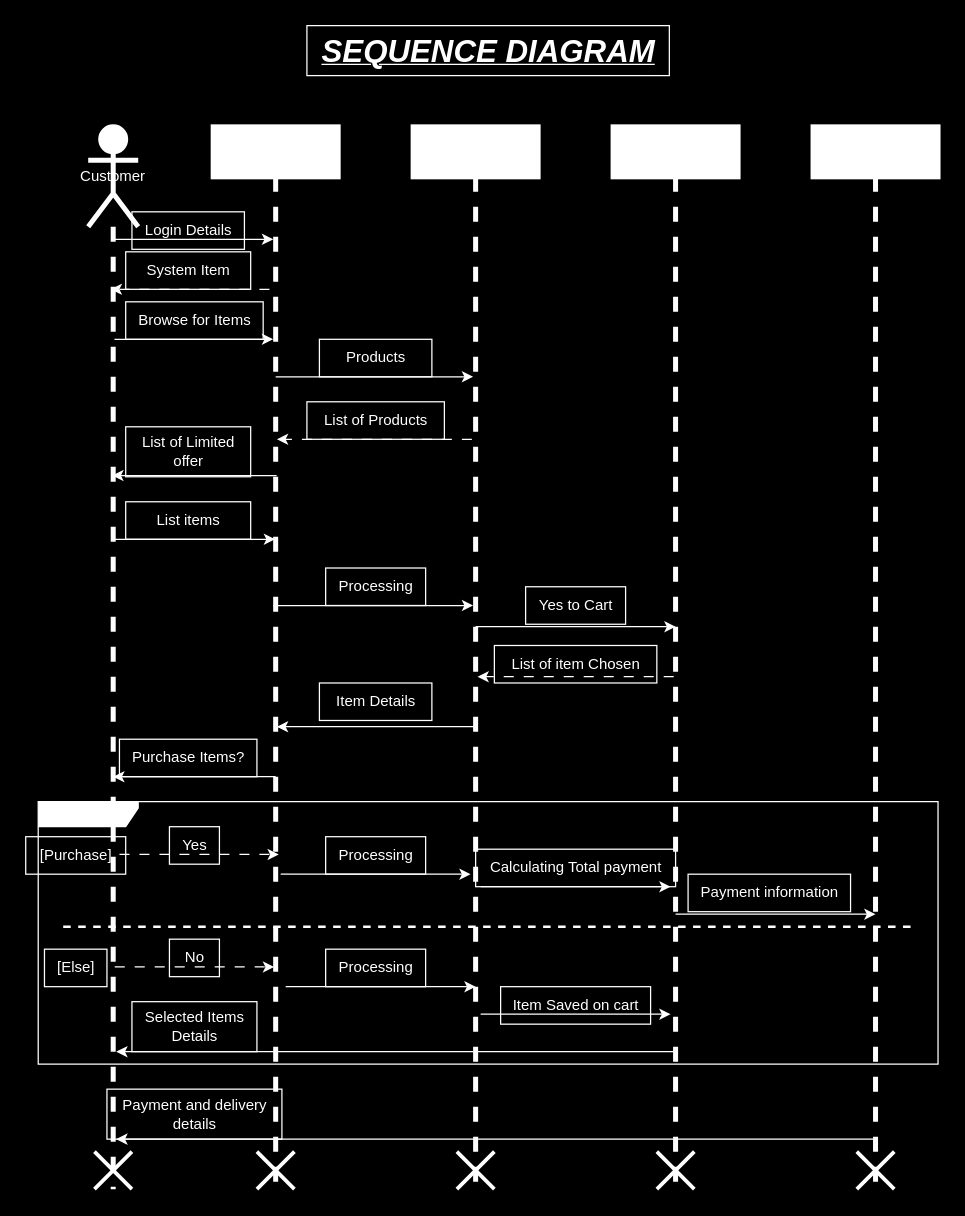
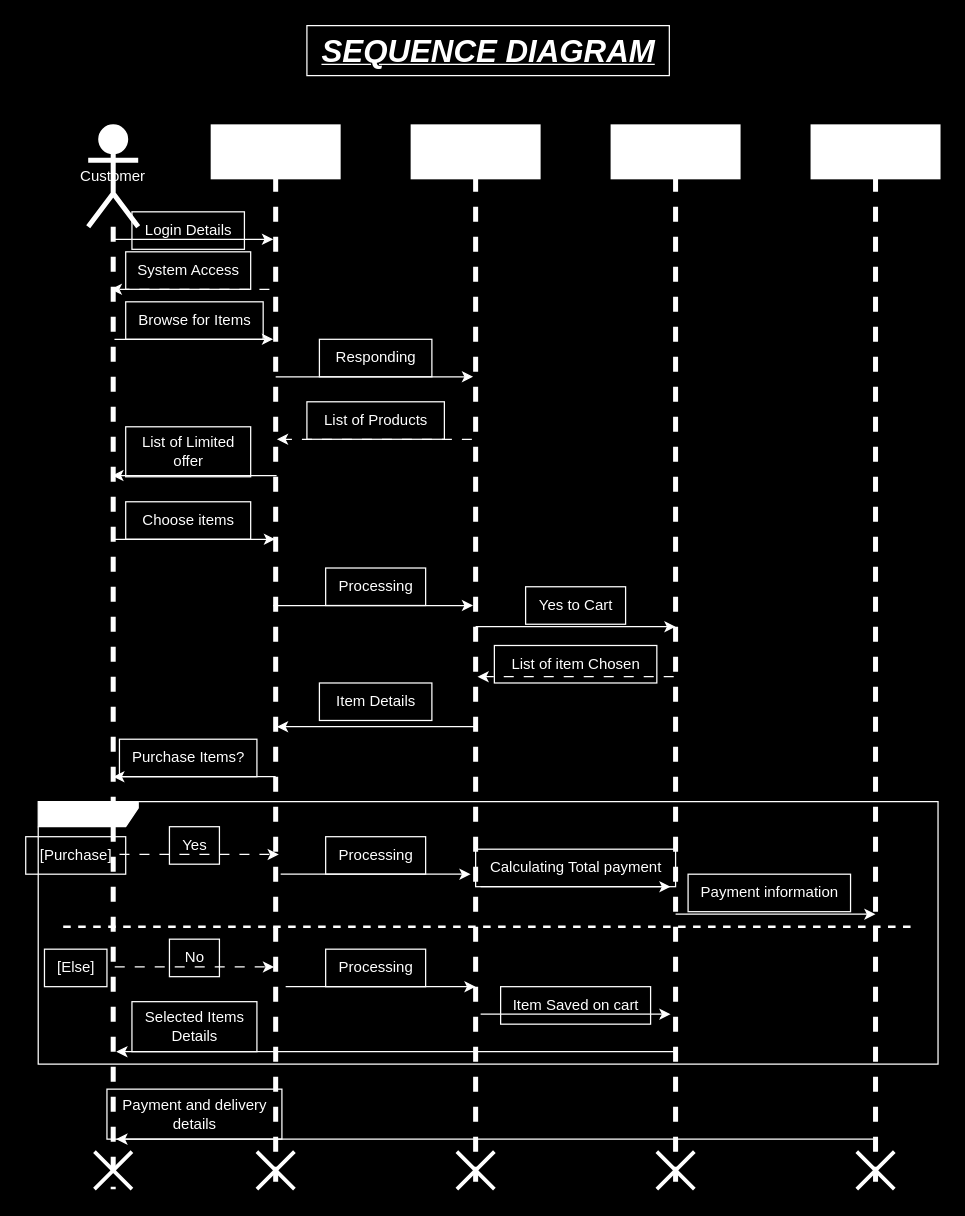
(189, 271) -> (189, 271)
(376, 358) -> (376, 358)
(189, 521) -> (189, 521)
